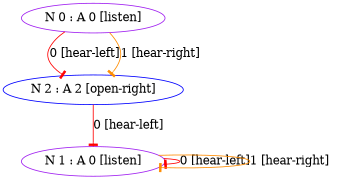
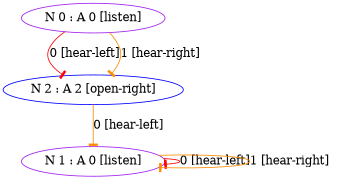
(93, 124) -> (93, 124)
